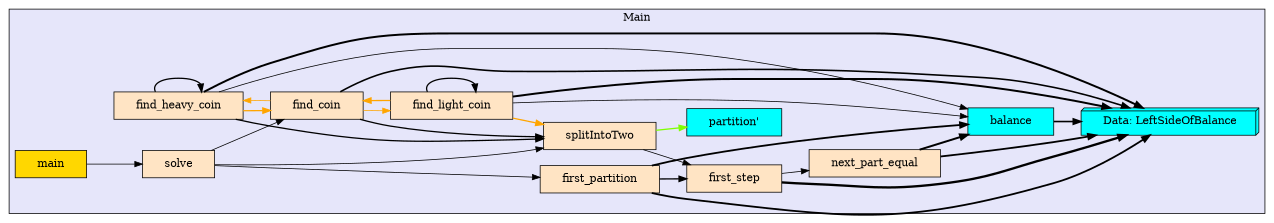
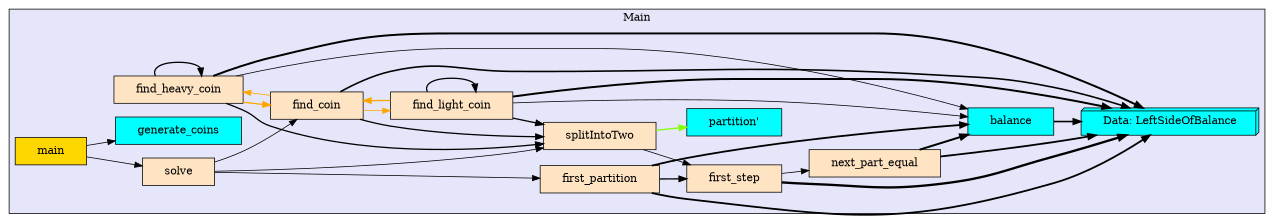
(524, 121) -> (524, 121)
none -> (179, 131)
